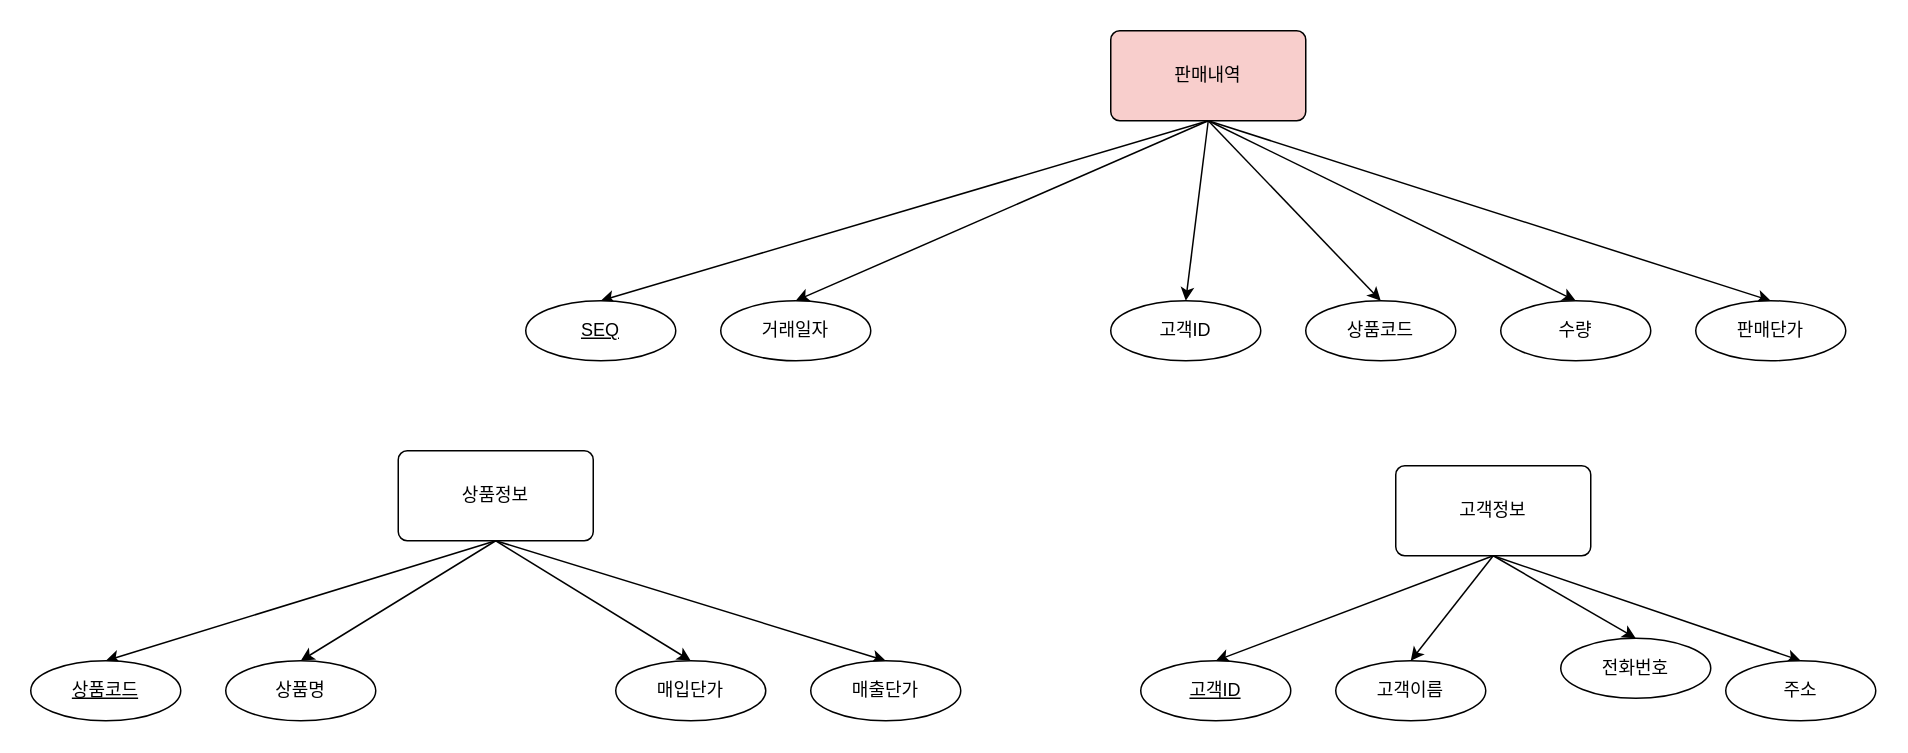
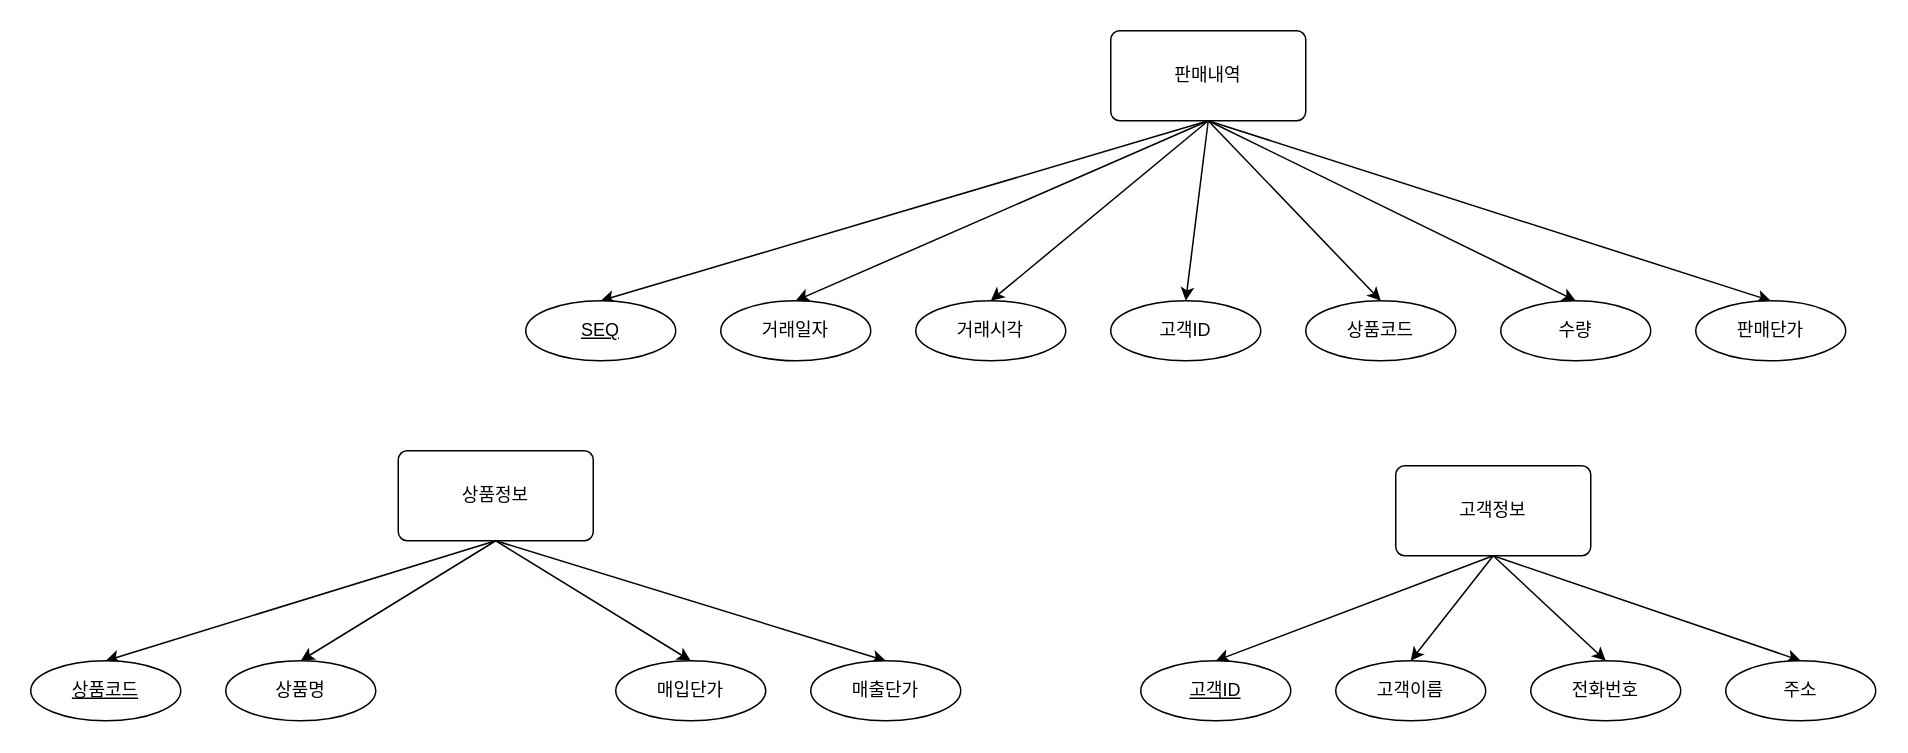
(1208, 76) -> (1208, 76)
none -> (1102, 208)
none -> (991, 331)
(1636, 668) -> (1606, 691)
